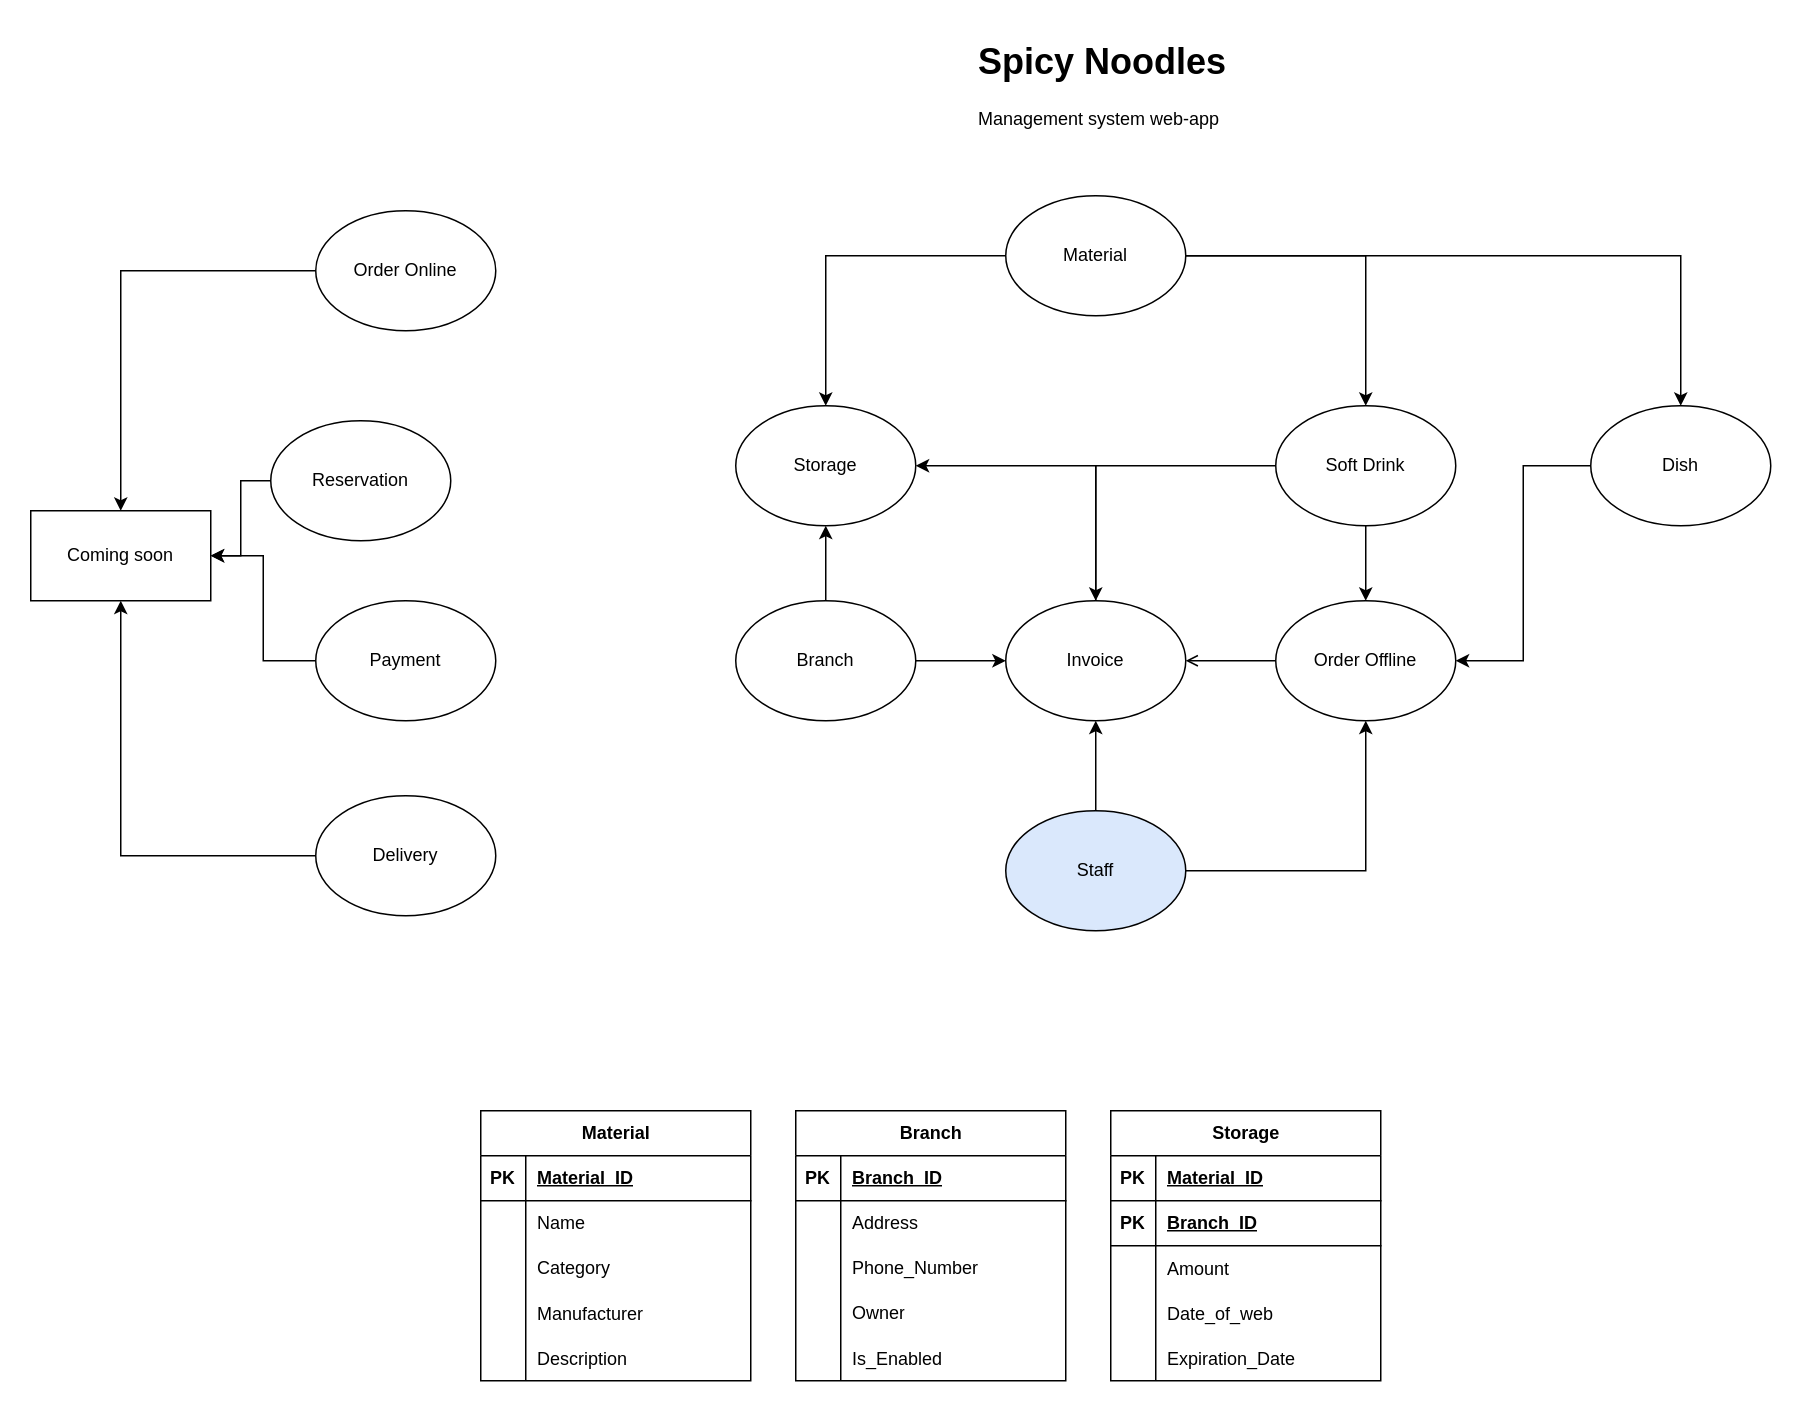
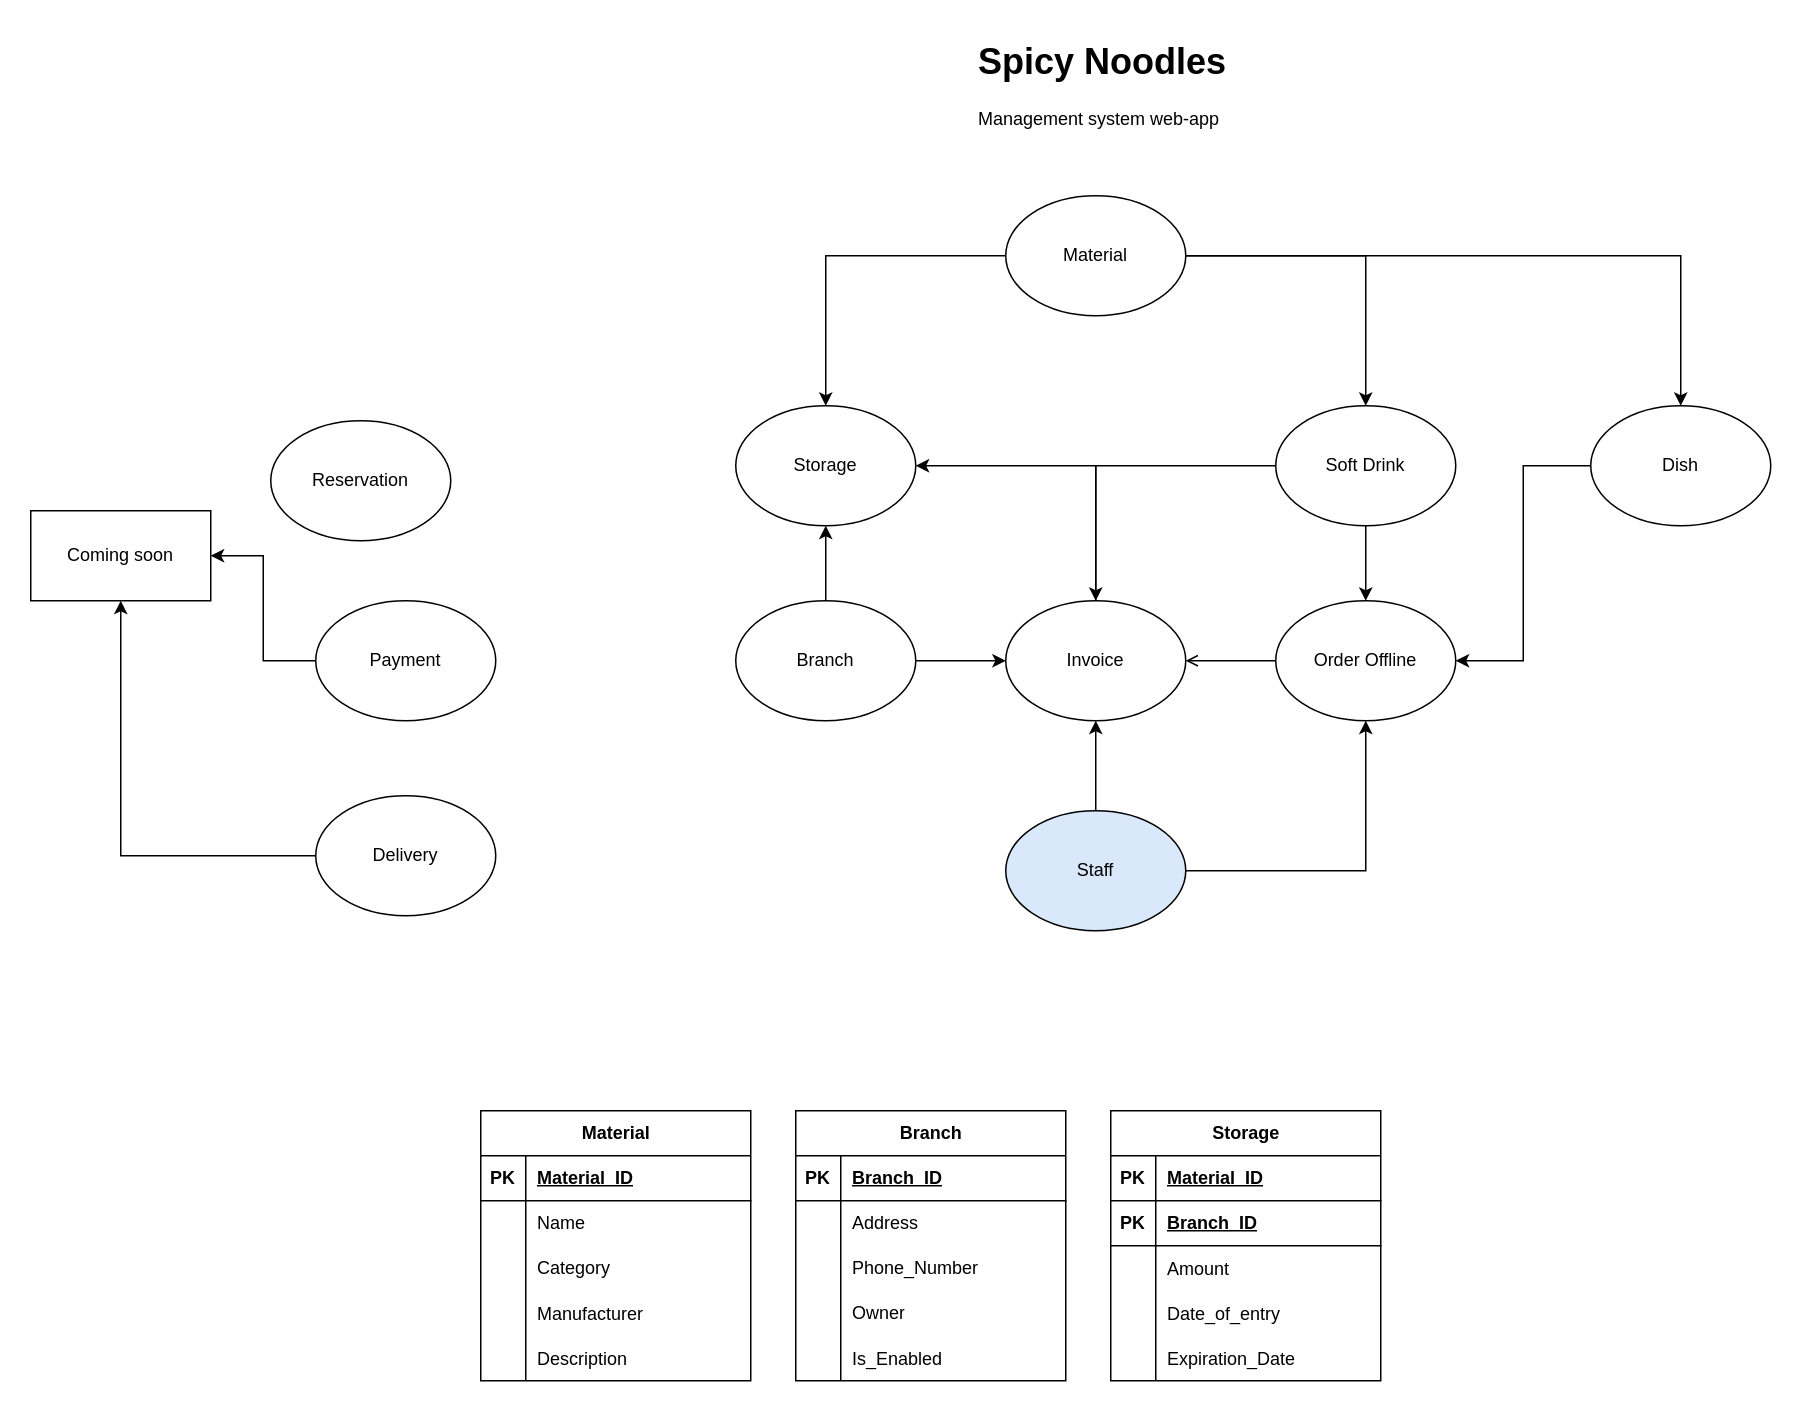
(406, 271) -> none
(121, 288) -> none
(241, 501) -> none
(1222, 1314) -> (1233, 1314)
